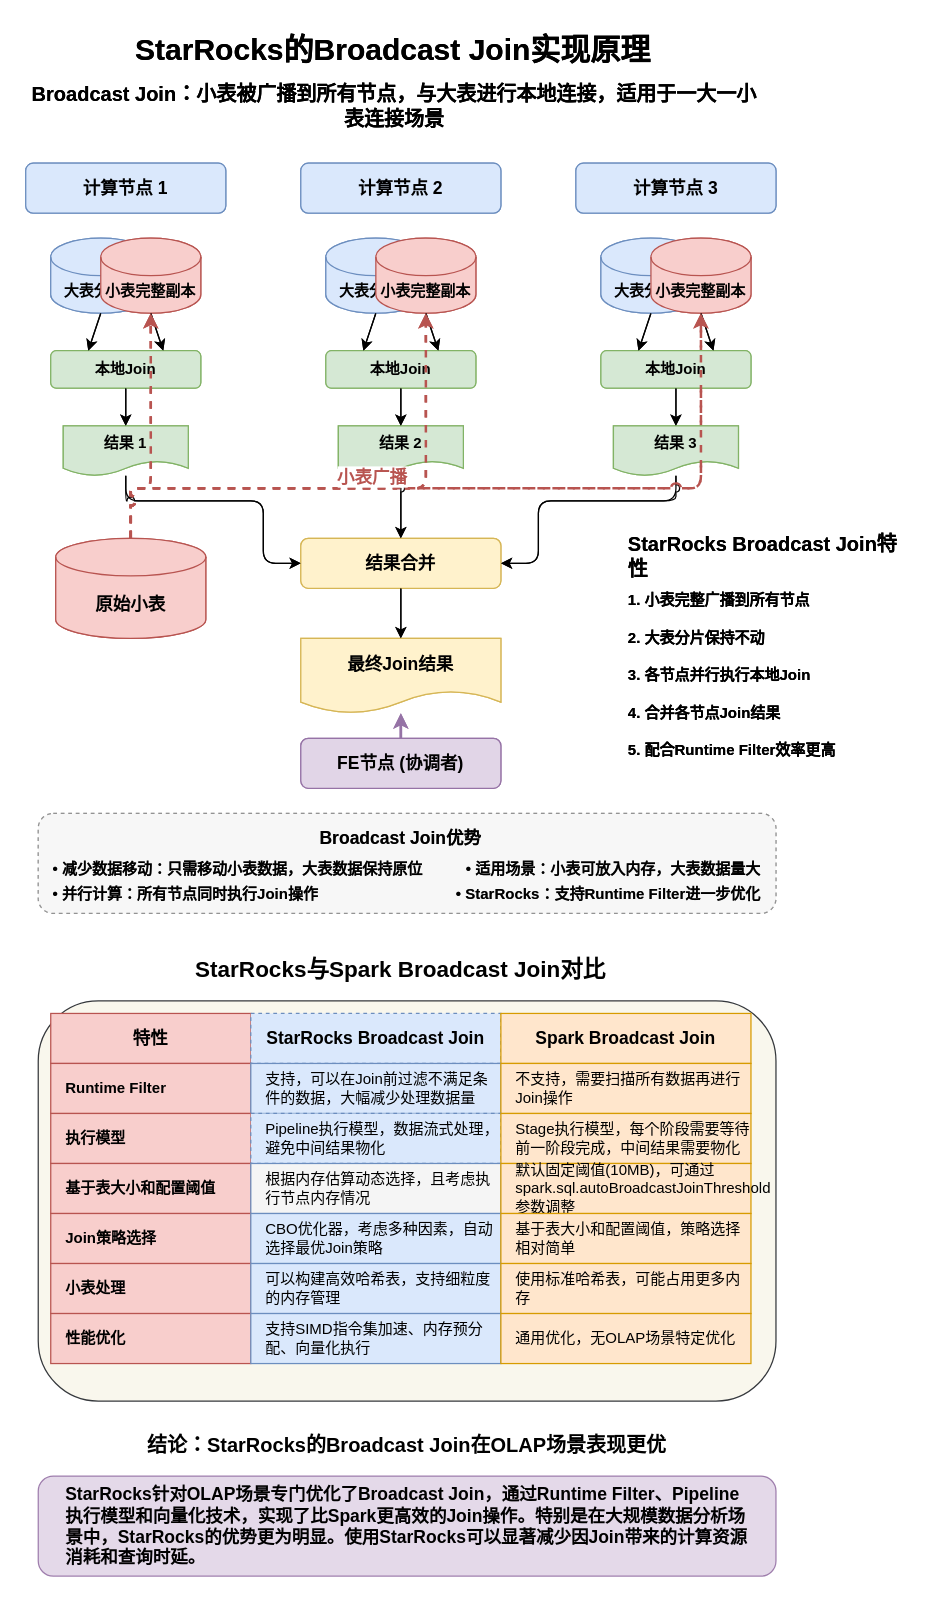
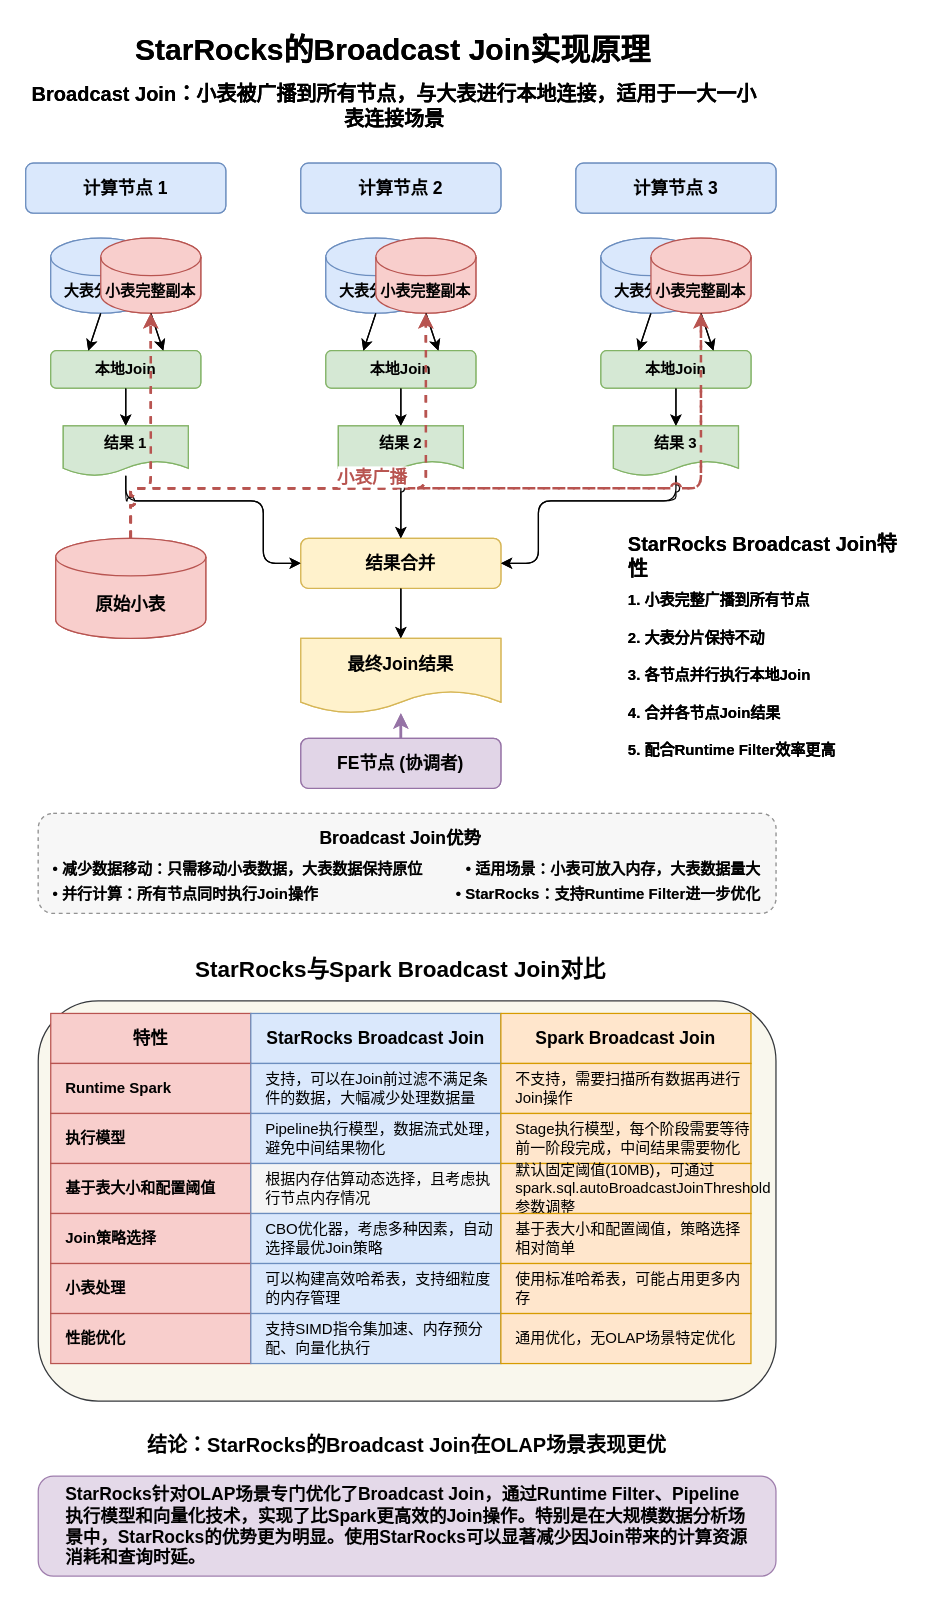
(376, 1038) -> (376, 1038)
(117, 1088) -> (116, 1088)
(376, 1138) -> (376, 1138)
